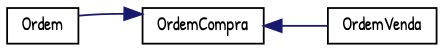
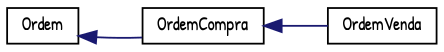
(101, 14) -> (119, 38)
